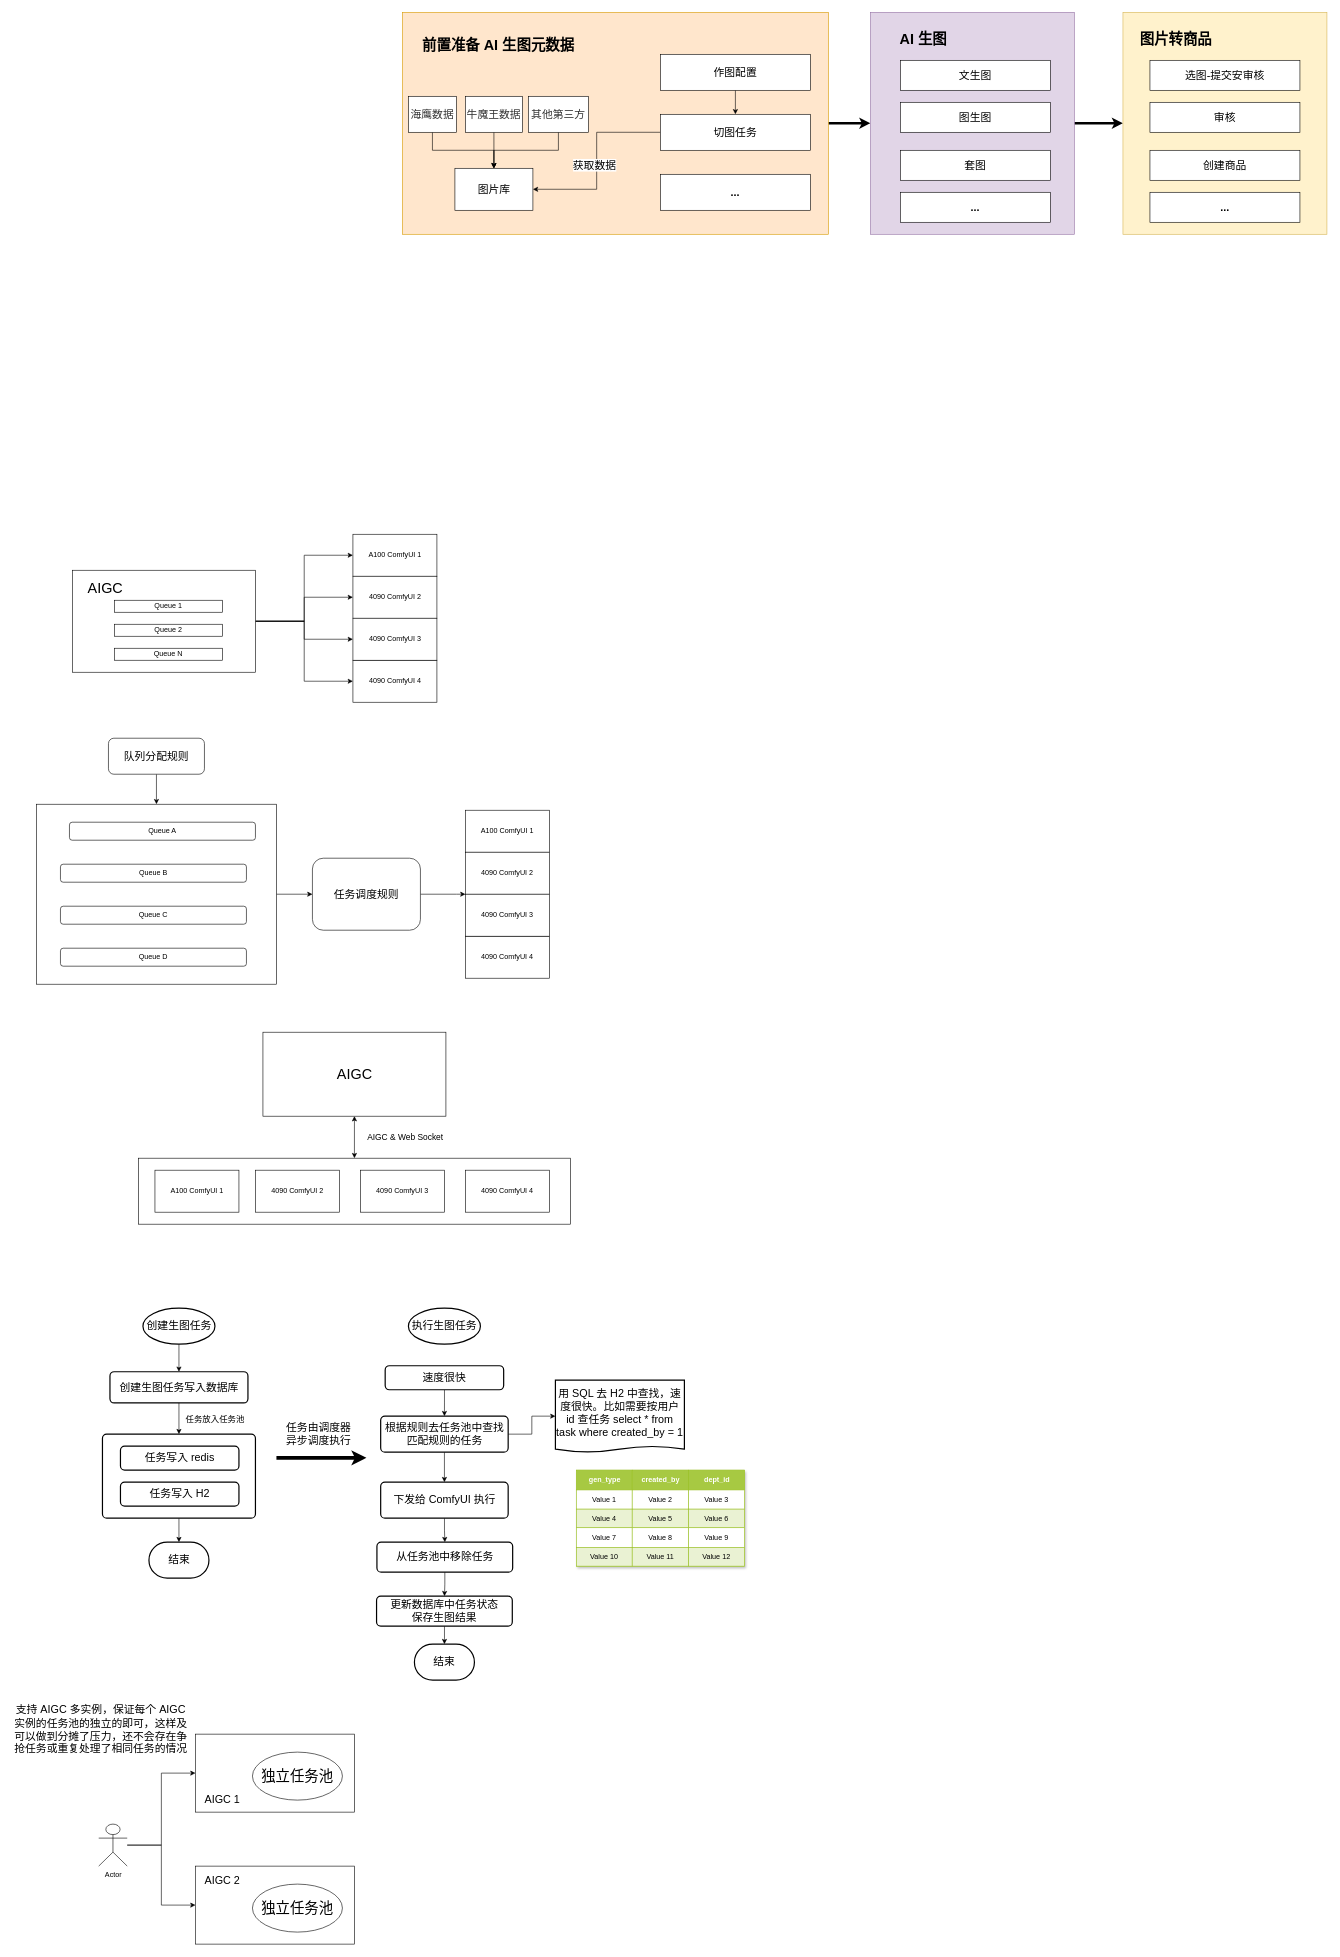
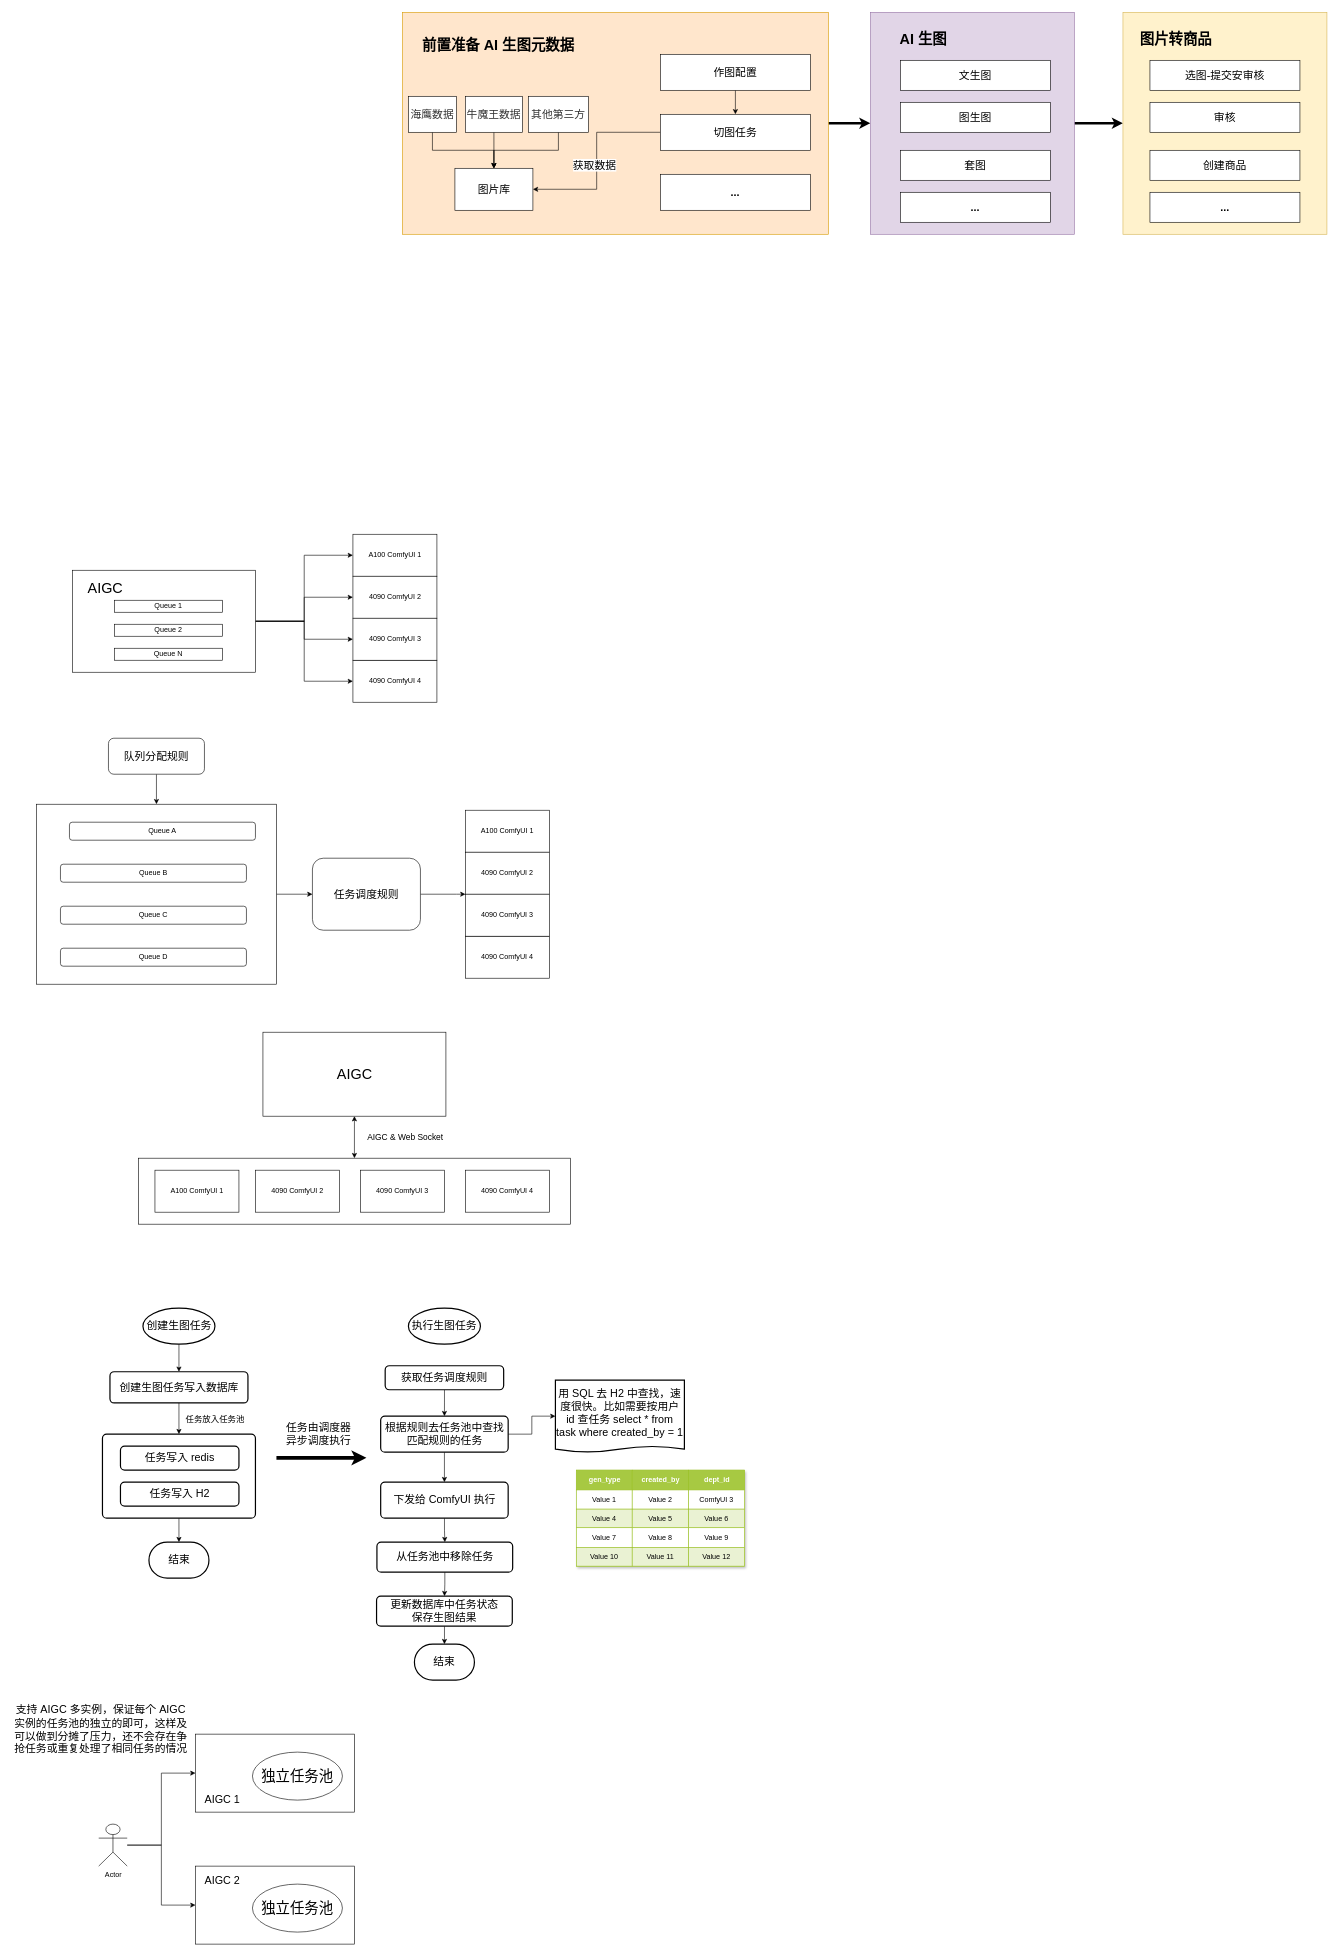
(444, 1378) -> (444, 1378)
(716, 1500) -> (716, 1500)
